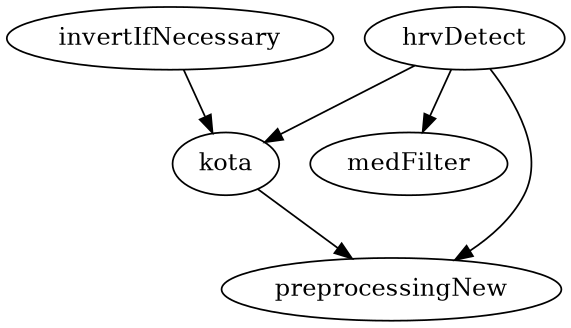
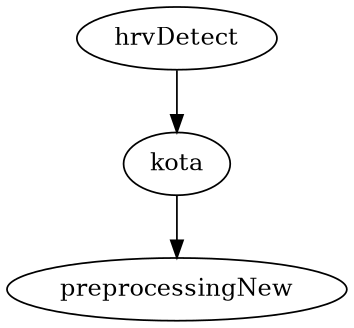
(170, 38) -> none
(409, 164) -> none
(531, 167) -> none
